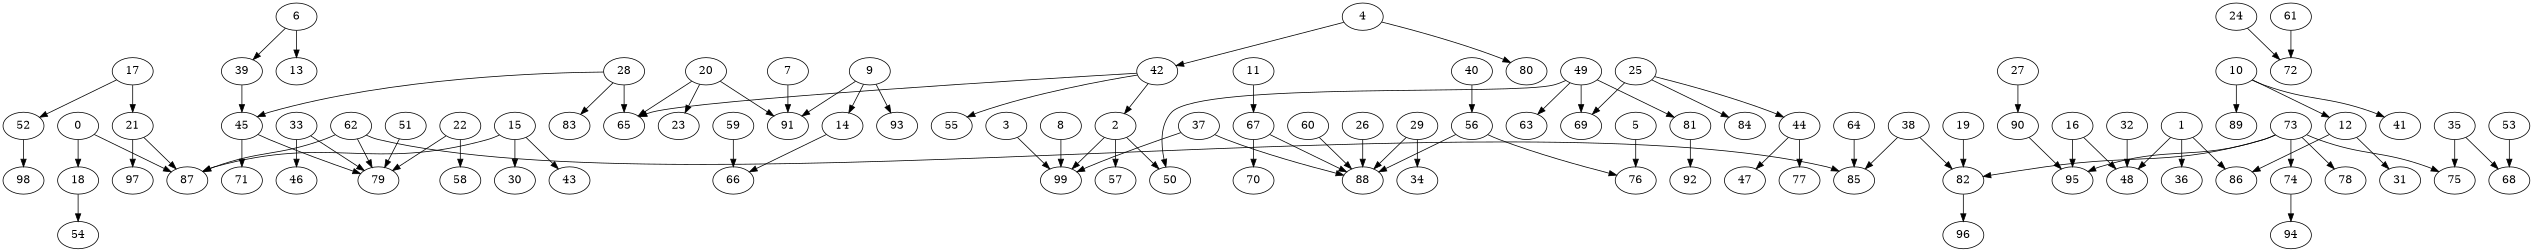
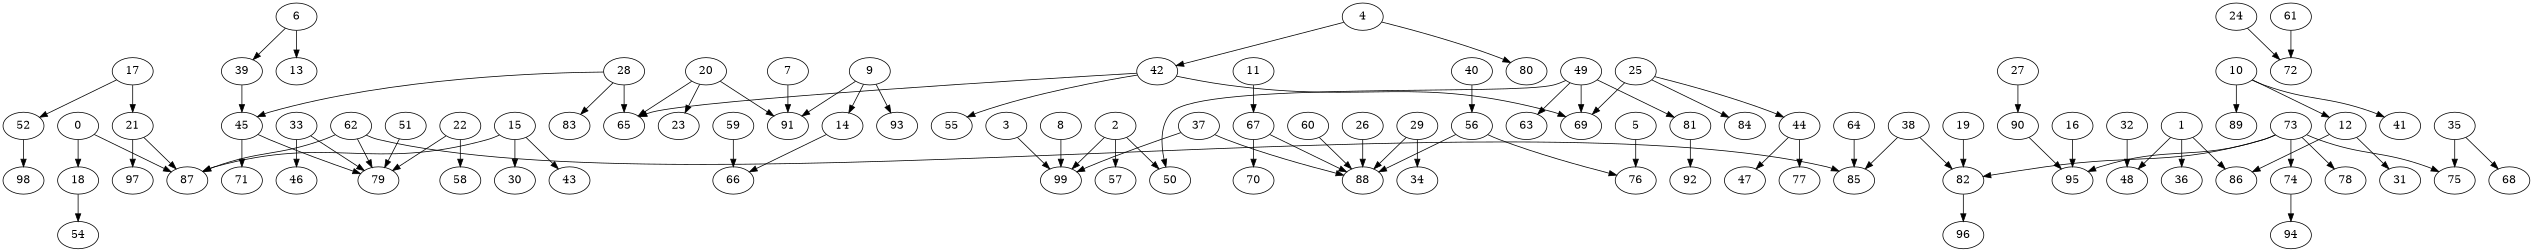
(1139, 96) -> (1272, 90)
(2509, 126) -> none
(2097, 150) -> none
